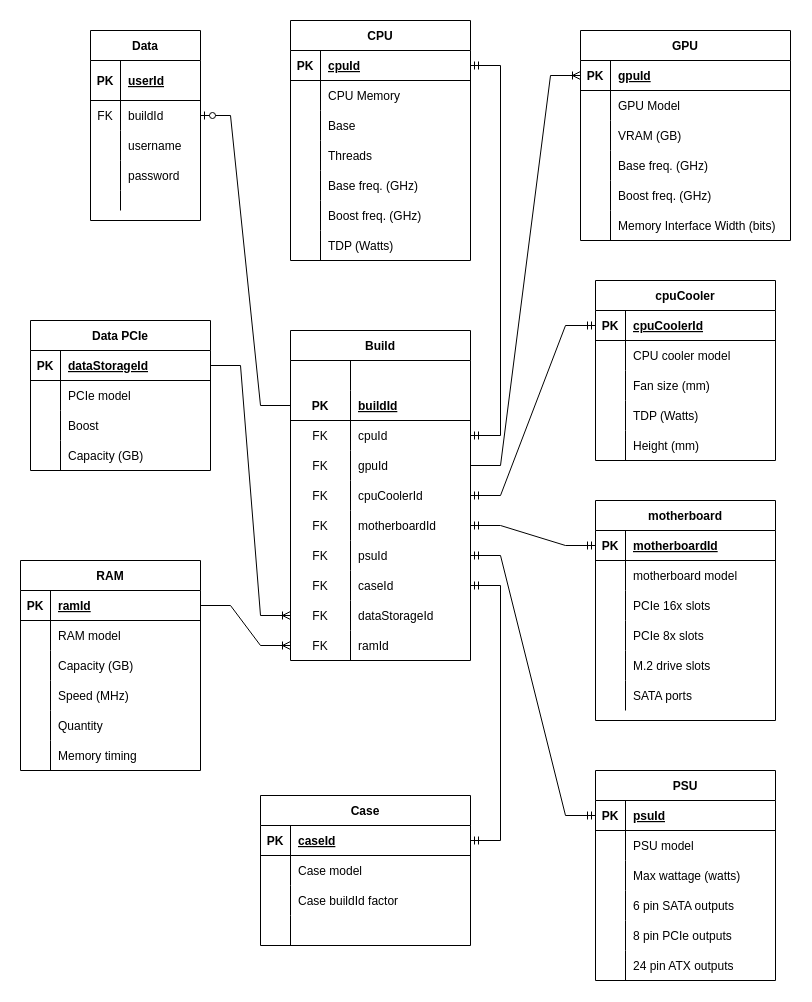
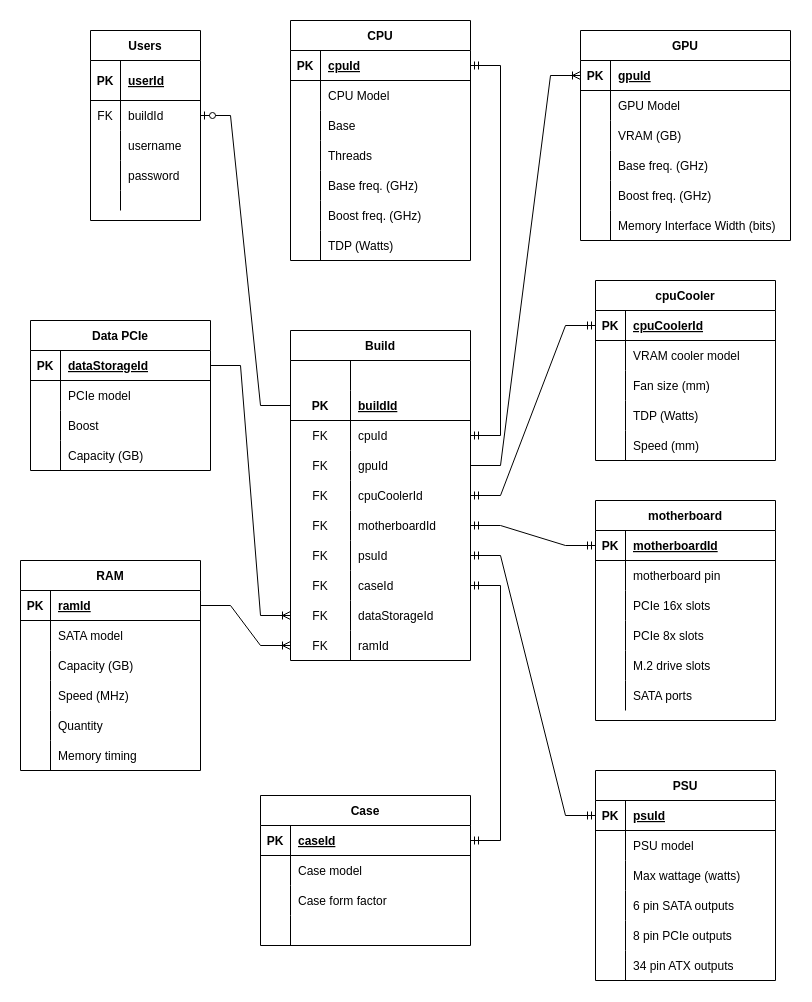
(145, 46) -> (145, 46)
(360, 96) -> (355, 96)
(681, 356) -> (684, 356)
(667, 446) -> (665, 446)
(687, 576) -> (680, 576)
(85, 636) -> (88, 636)
(356, 901) -> (349, 901)
(687, 966) -> (687, 966)
